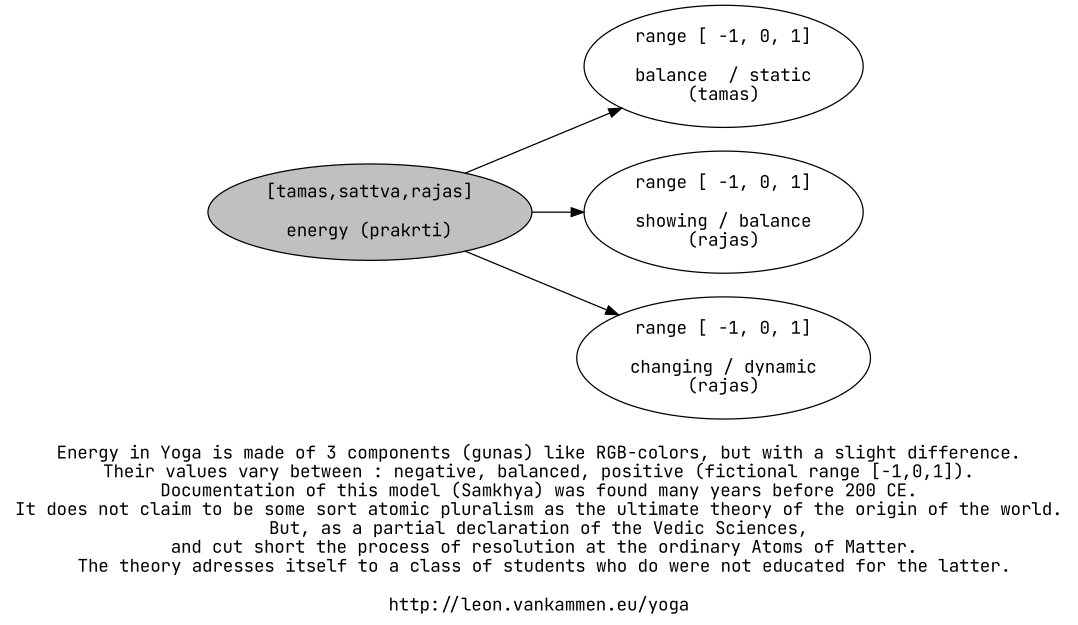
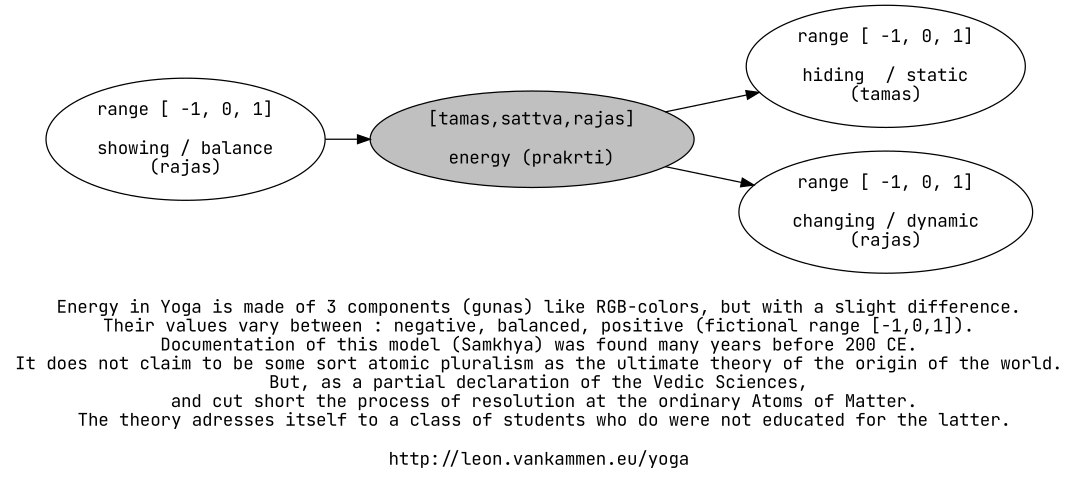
(724, 66) -> (886, 66)
(551, 212) -> (341, 139)
